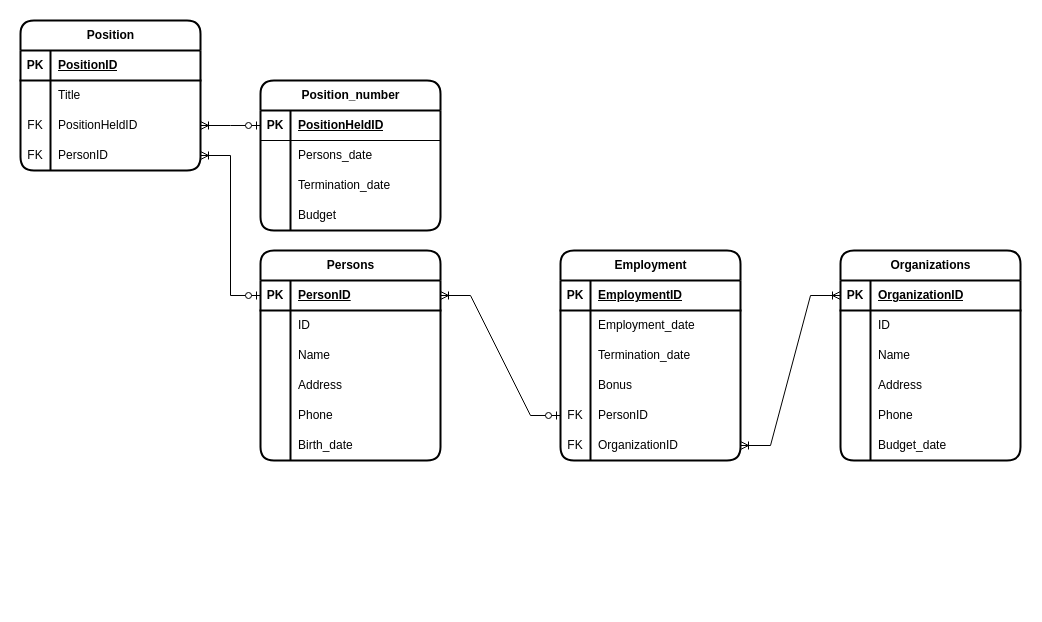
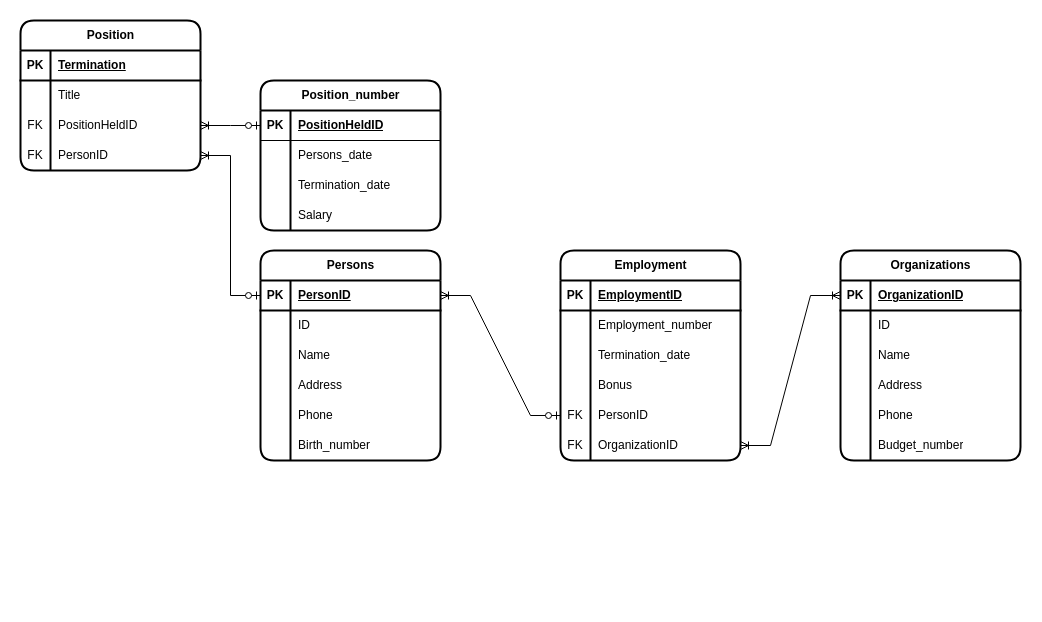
(89, 66) -> (92, 66)
(319, 216) -> (317, 216)
(647, 326) -> (654, 326)
(331, 446) -> (337, 446)
(915, 446) -> (922, 446)
